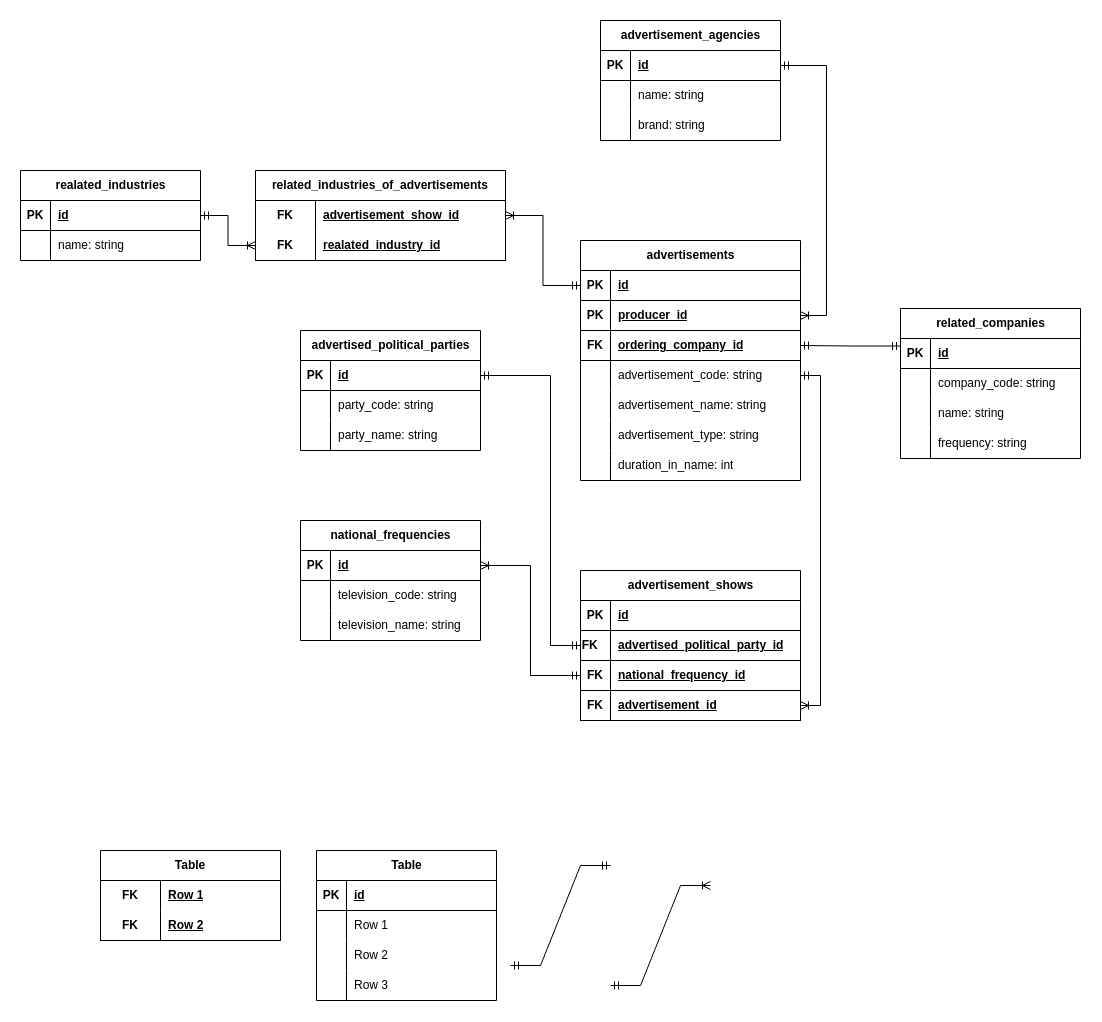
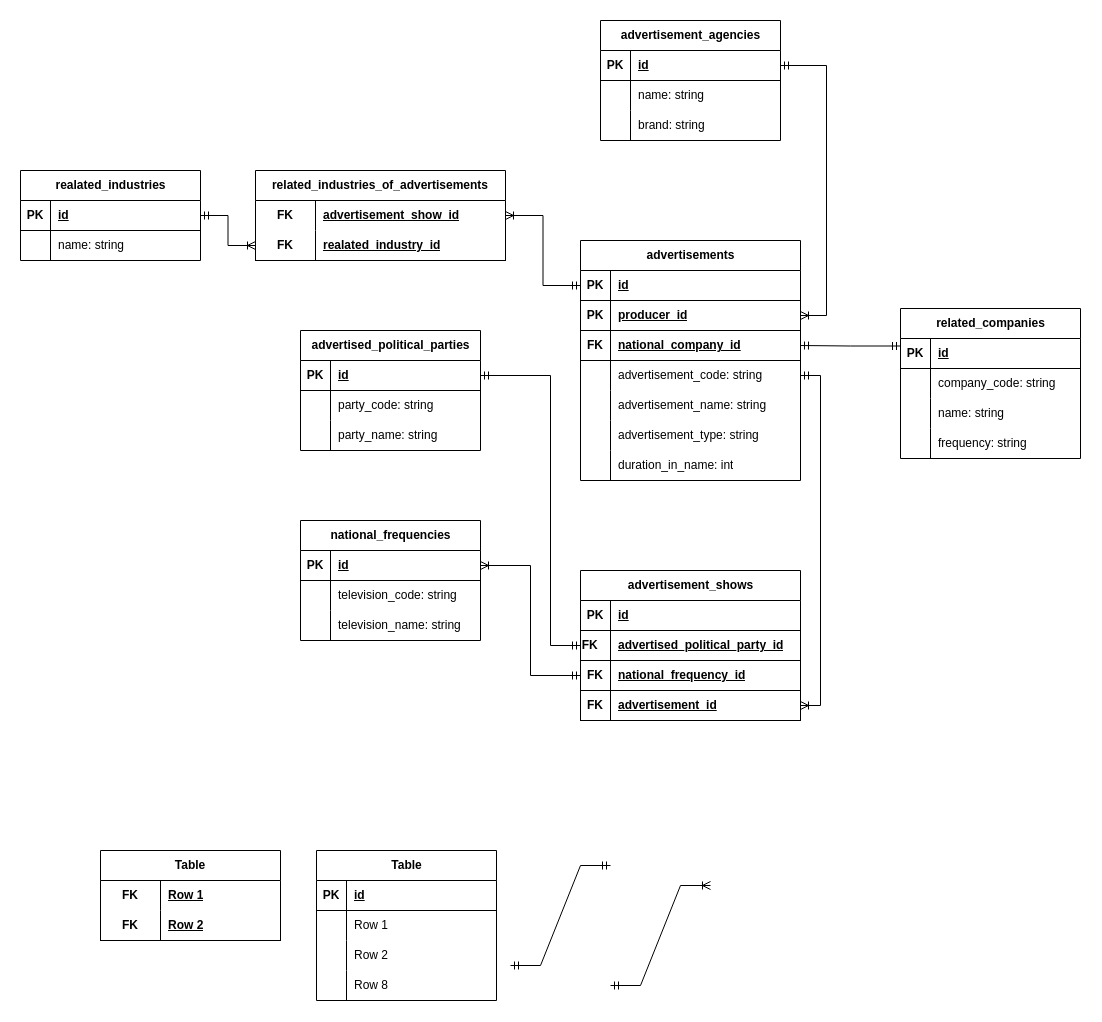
(679, 346) -> (678, 346)
(370, 986) -> (370, 986)
